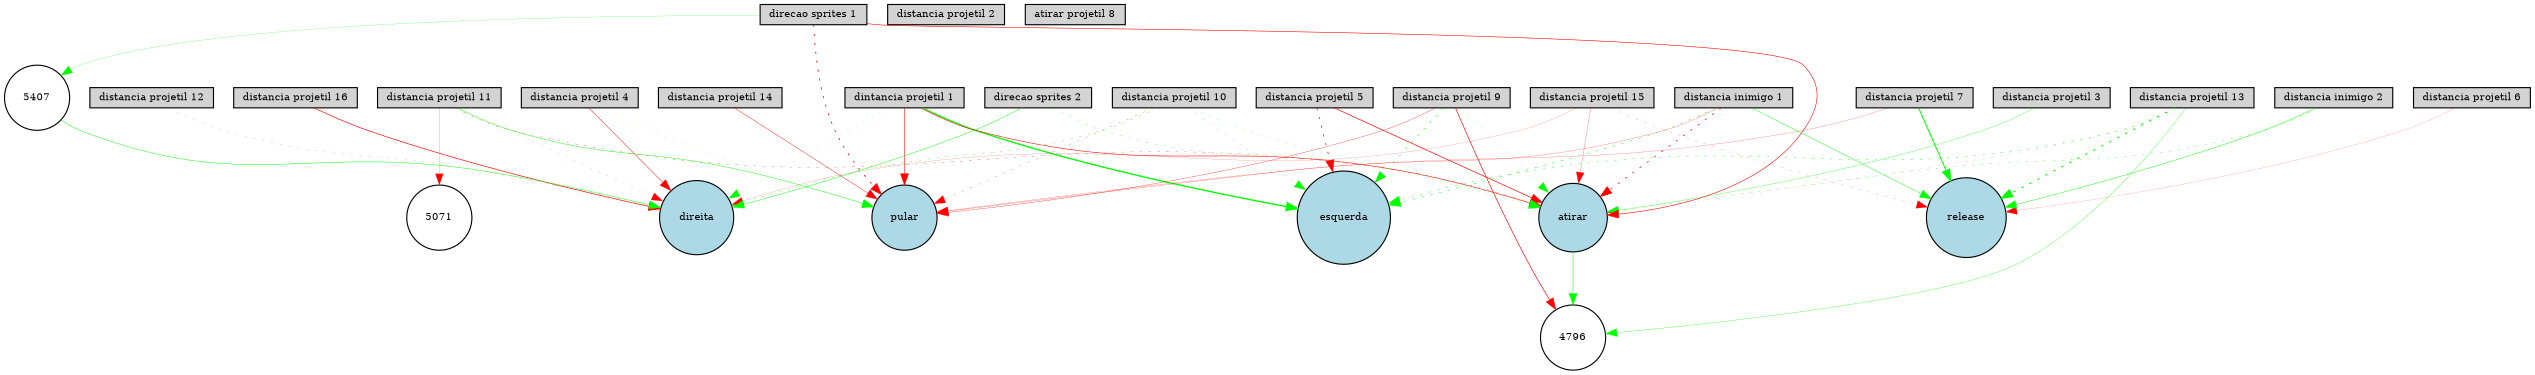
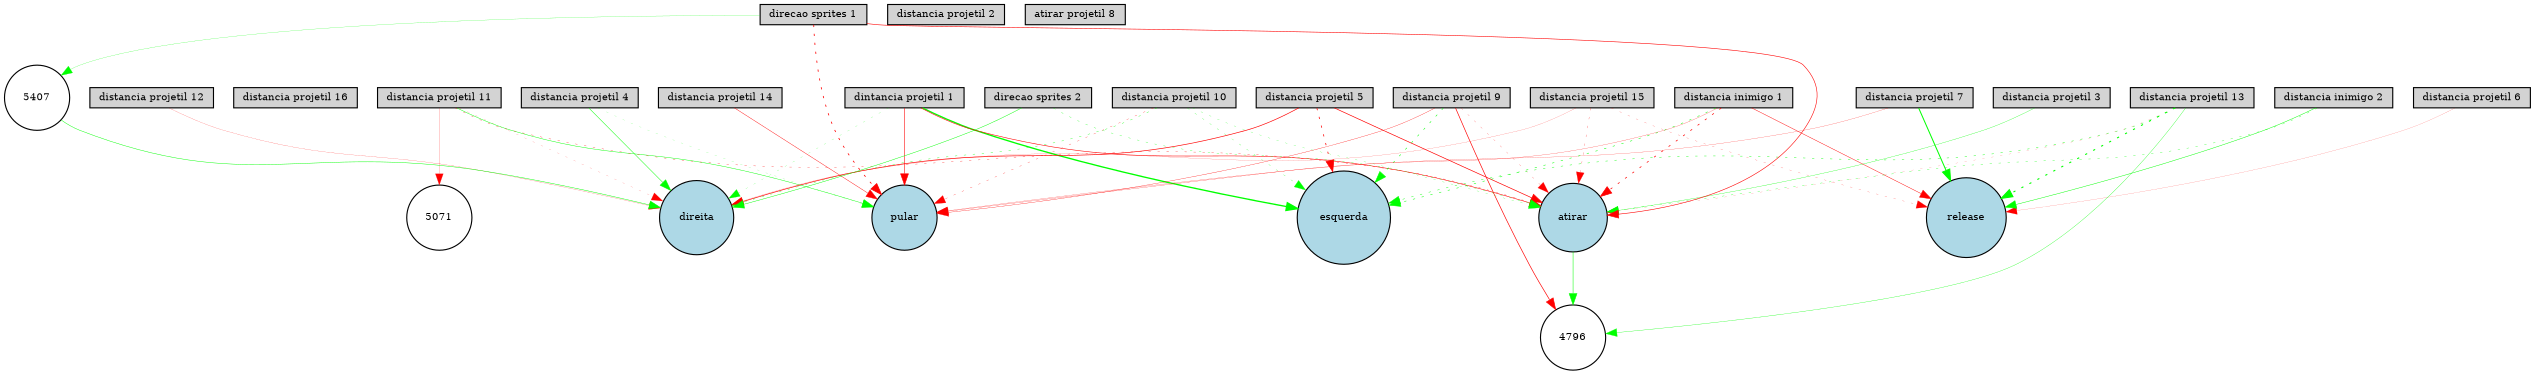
(1585, 140) -> (1585, 140)
(624, 143) -> (624, 143)
(1501, 146) -> (1501, 146)
(1836, 151) -> (1836, 151)
(346, 154) -> (346, 154)
(462, 160) -> (1022, 156)
